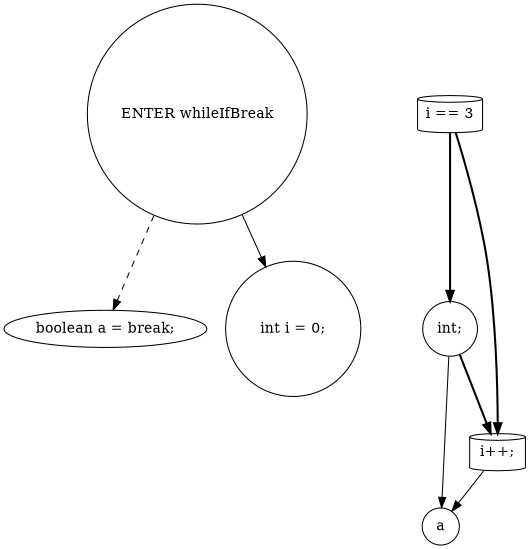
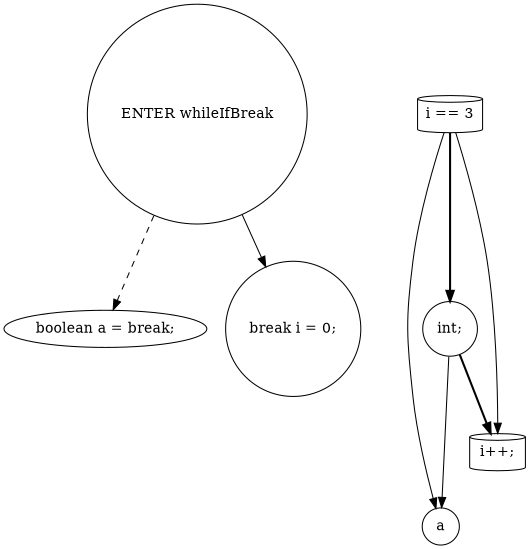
(489, 276) -> (489, 276)
(293, 329) -> (293, 329)
(471, 487) -> (408, 315)
